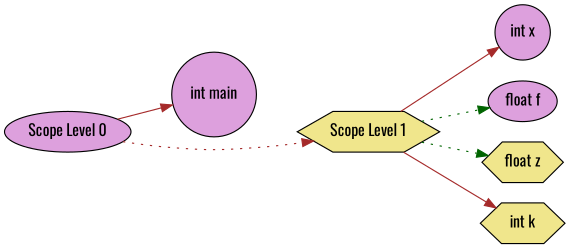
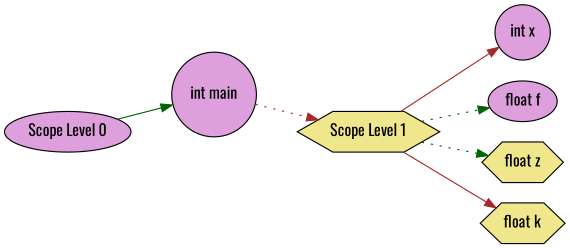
(139, 114) -> (139, 114)
(213, 150) -> (281, 111)
(523, 223) -> (523, 223)
